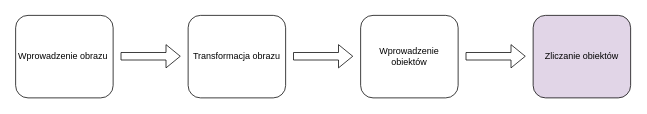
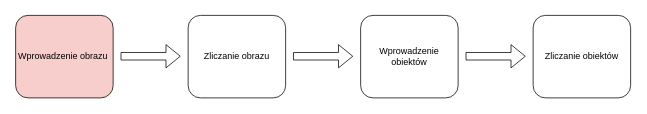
(64, 57) -> (64, 57)
(237, 57) -> (237, 57)
(582, 57) -> (582, 57)
